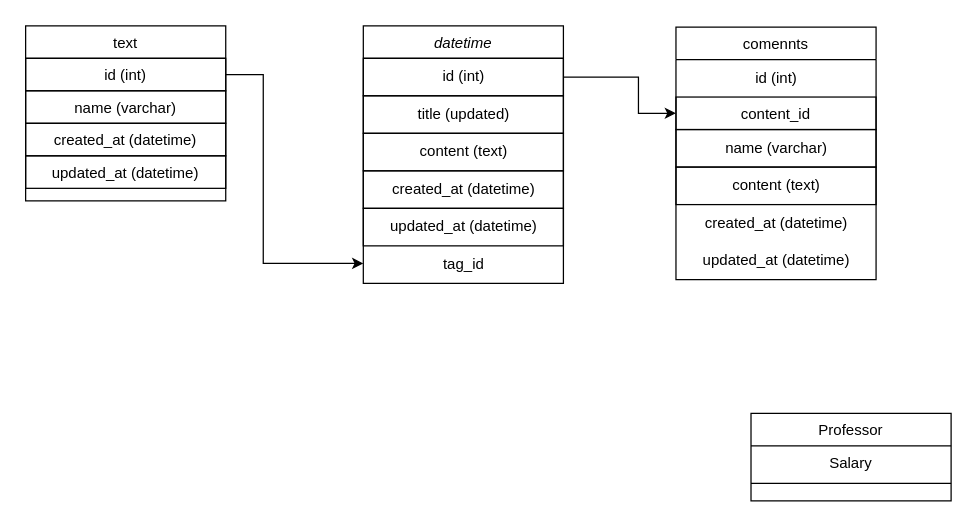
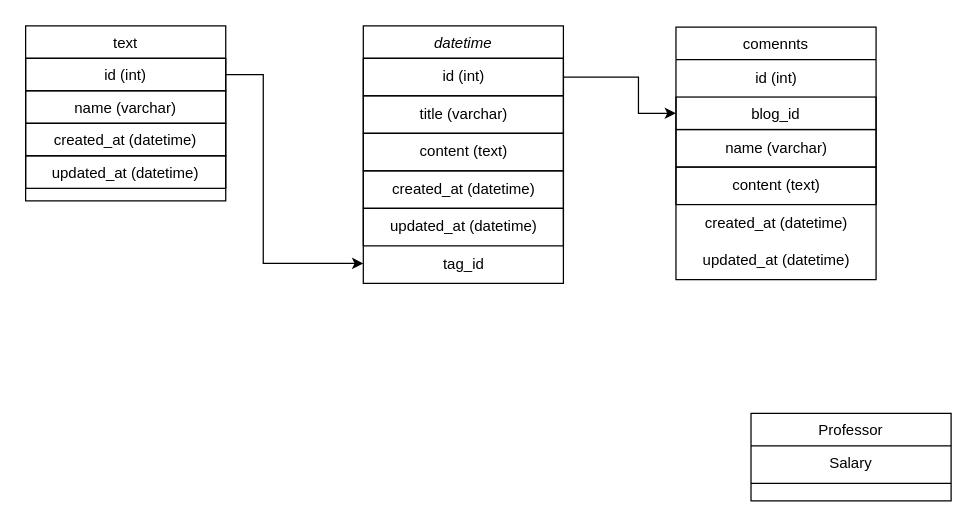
(464, 114) -> (464, 114)
(775, 114) -> (775, 114)
